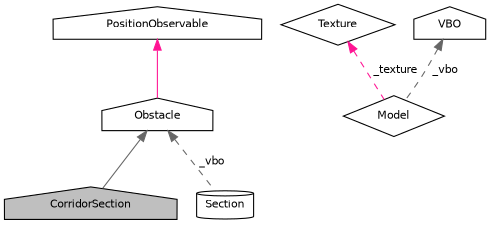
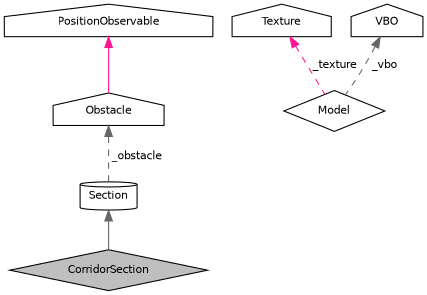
(338, 25) -> (282, 22)
(211, 162) -> (135, 157)
(121, 164) -> (109, 235)
(91, 205) -> (109, 270)
